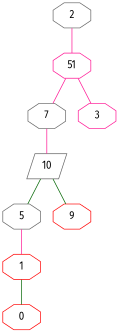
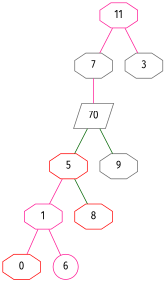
(72, 15) -> none
(72, 66) -> (119, 15)
(97, 116) -> (144, 66)
(47, 166) -> (94, 116)
(22, 217) -> (68, 166)
(72, 217) -> (119, 166)
none -> (94, 217)
(22, 267) -> (43, 217)
none -> (66, 267)
(22, 292) -> (32, 242)
